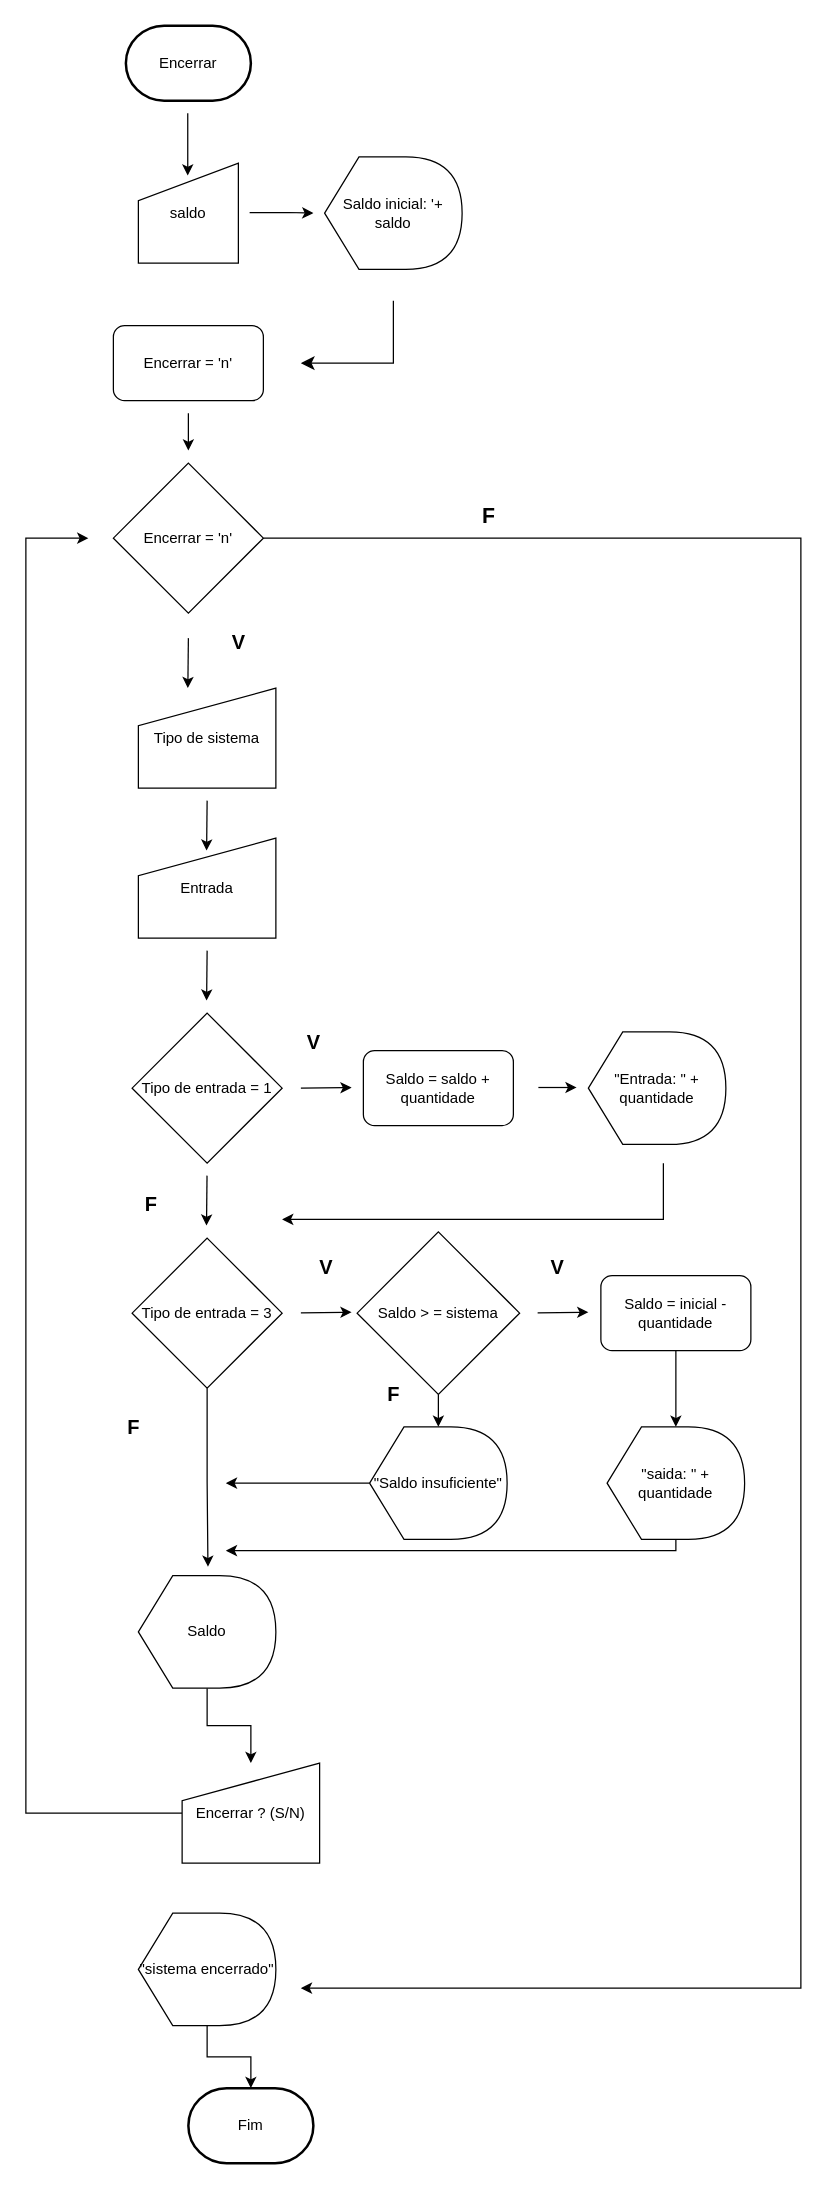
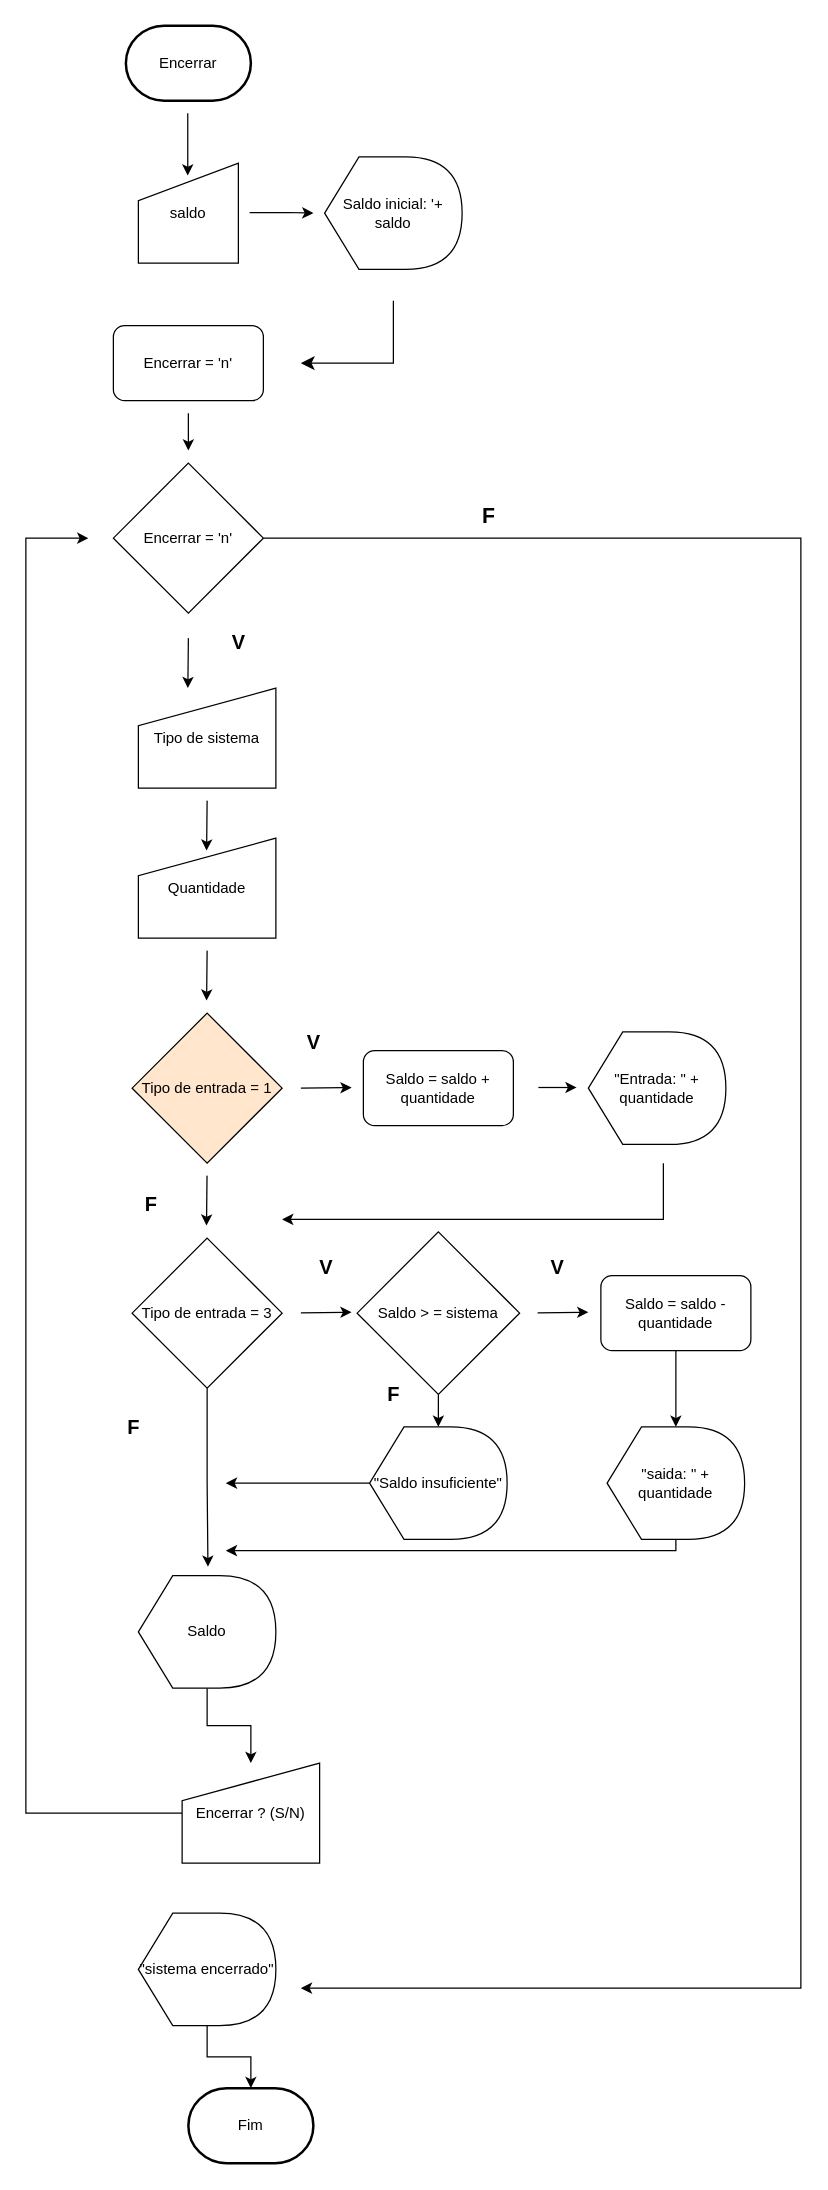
(207, 888) -> (207, 888)
(207, 1088) -> (207, 1088)
(676, 1313) -> (676, 1313)
